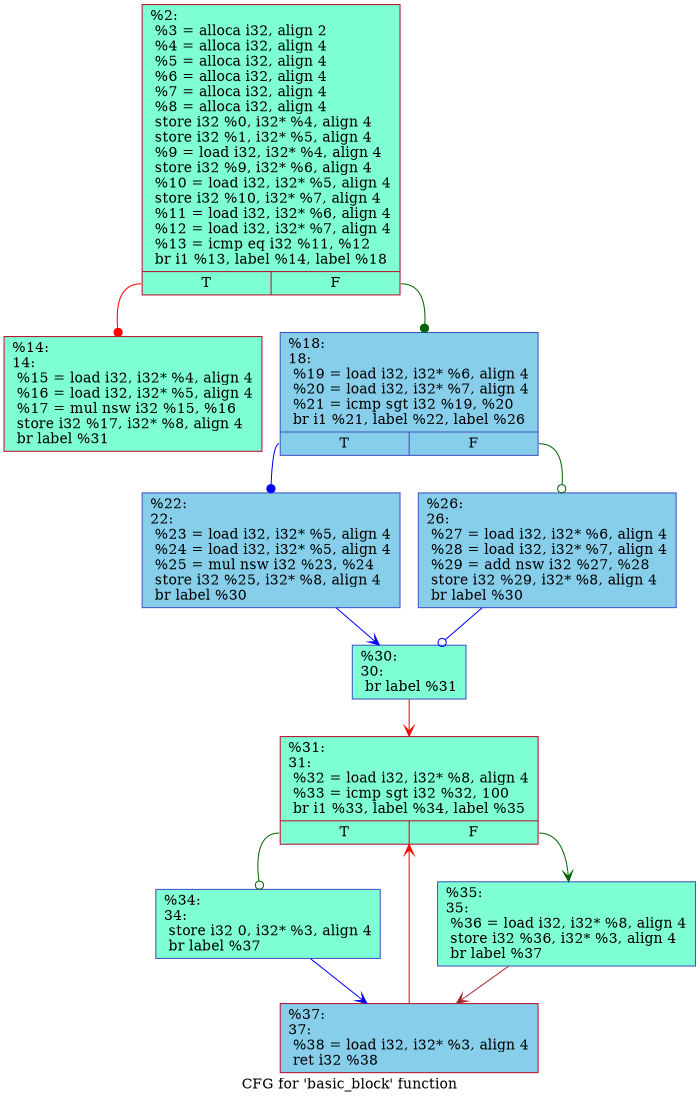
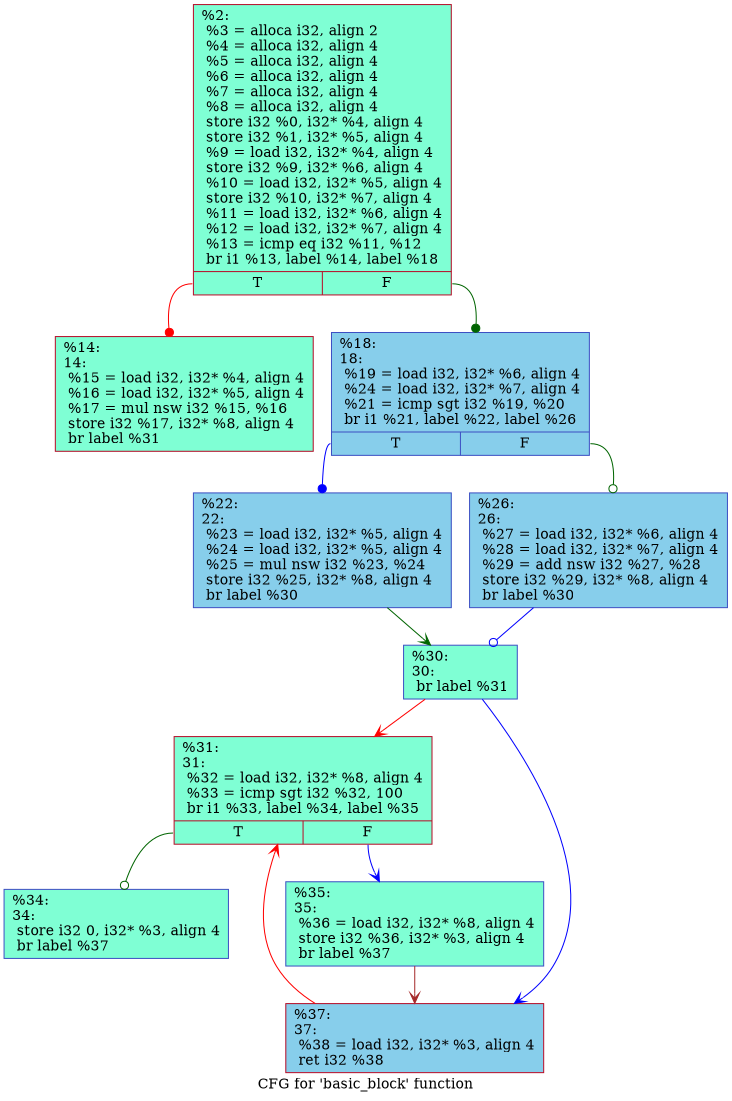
(409, 389) -> (460, 389)
(354, 623) -> (405, 623)
(560, 846) -> (370, 859)
(335, 978) -> (562, 846)
